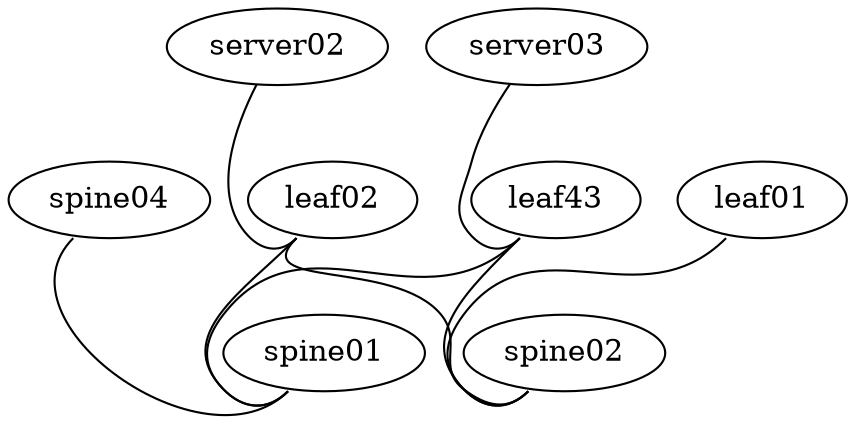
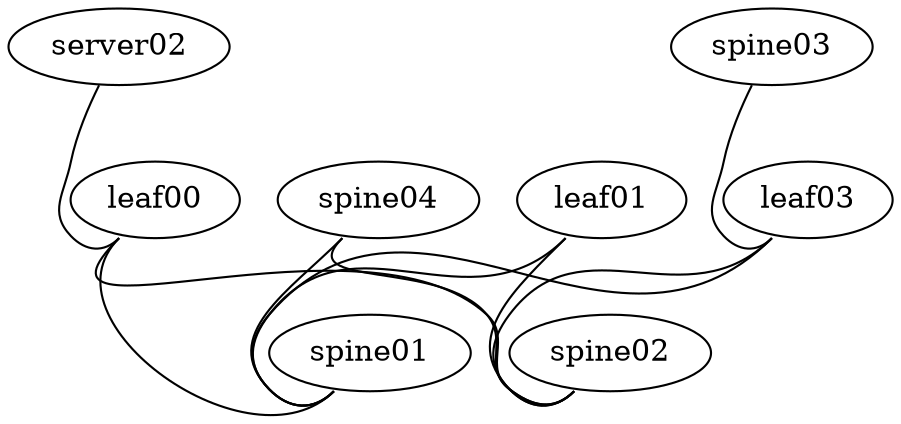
(537, 47) -> (772, 47)
(333, 200) -> (155, 200)
(556, 200) -> (808, 200)
none -> (456, 276)
none -> (472, 303)
